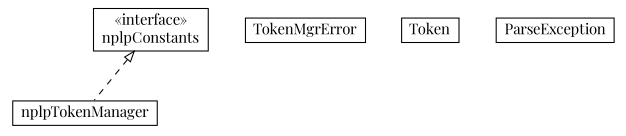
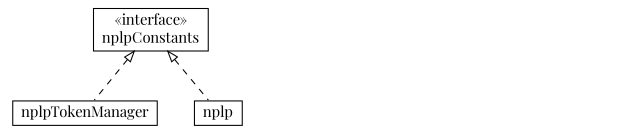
(305, 30) -> none
(430, 30) -> none
(555, 30) -> none
none -> (218, 113)
